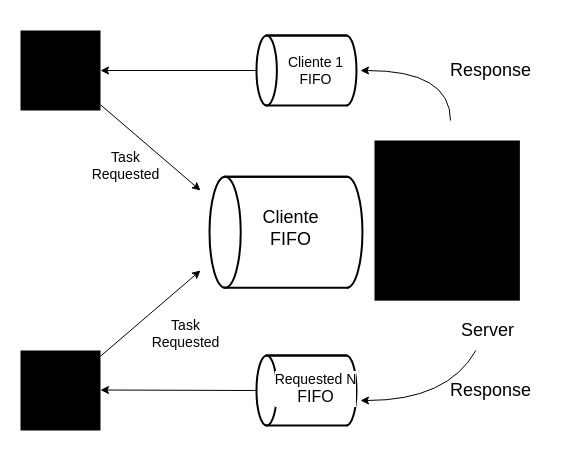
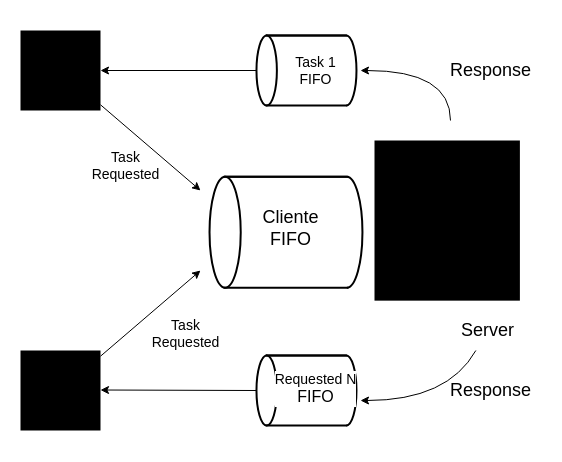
(316, 71) -> (316, 71)
